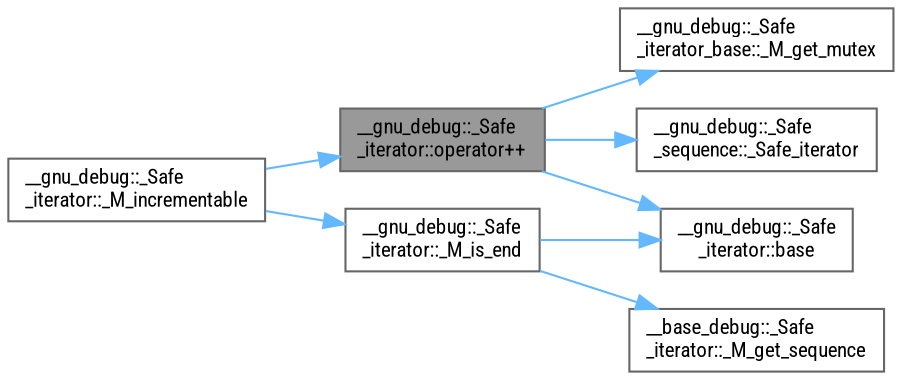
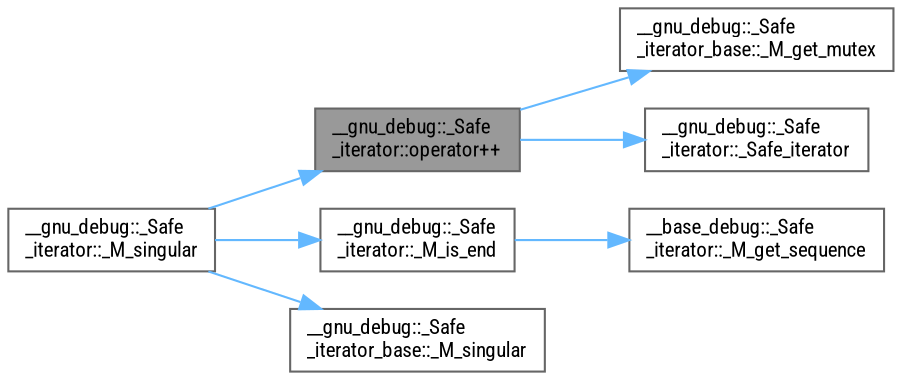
(757, 140) -> (757, 140)
(137, 190) -> (112, 240)
(757, 240) -> none
none -> (418, 340)
